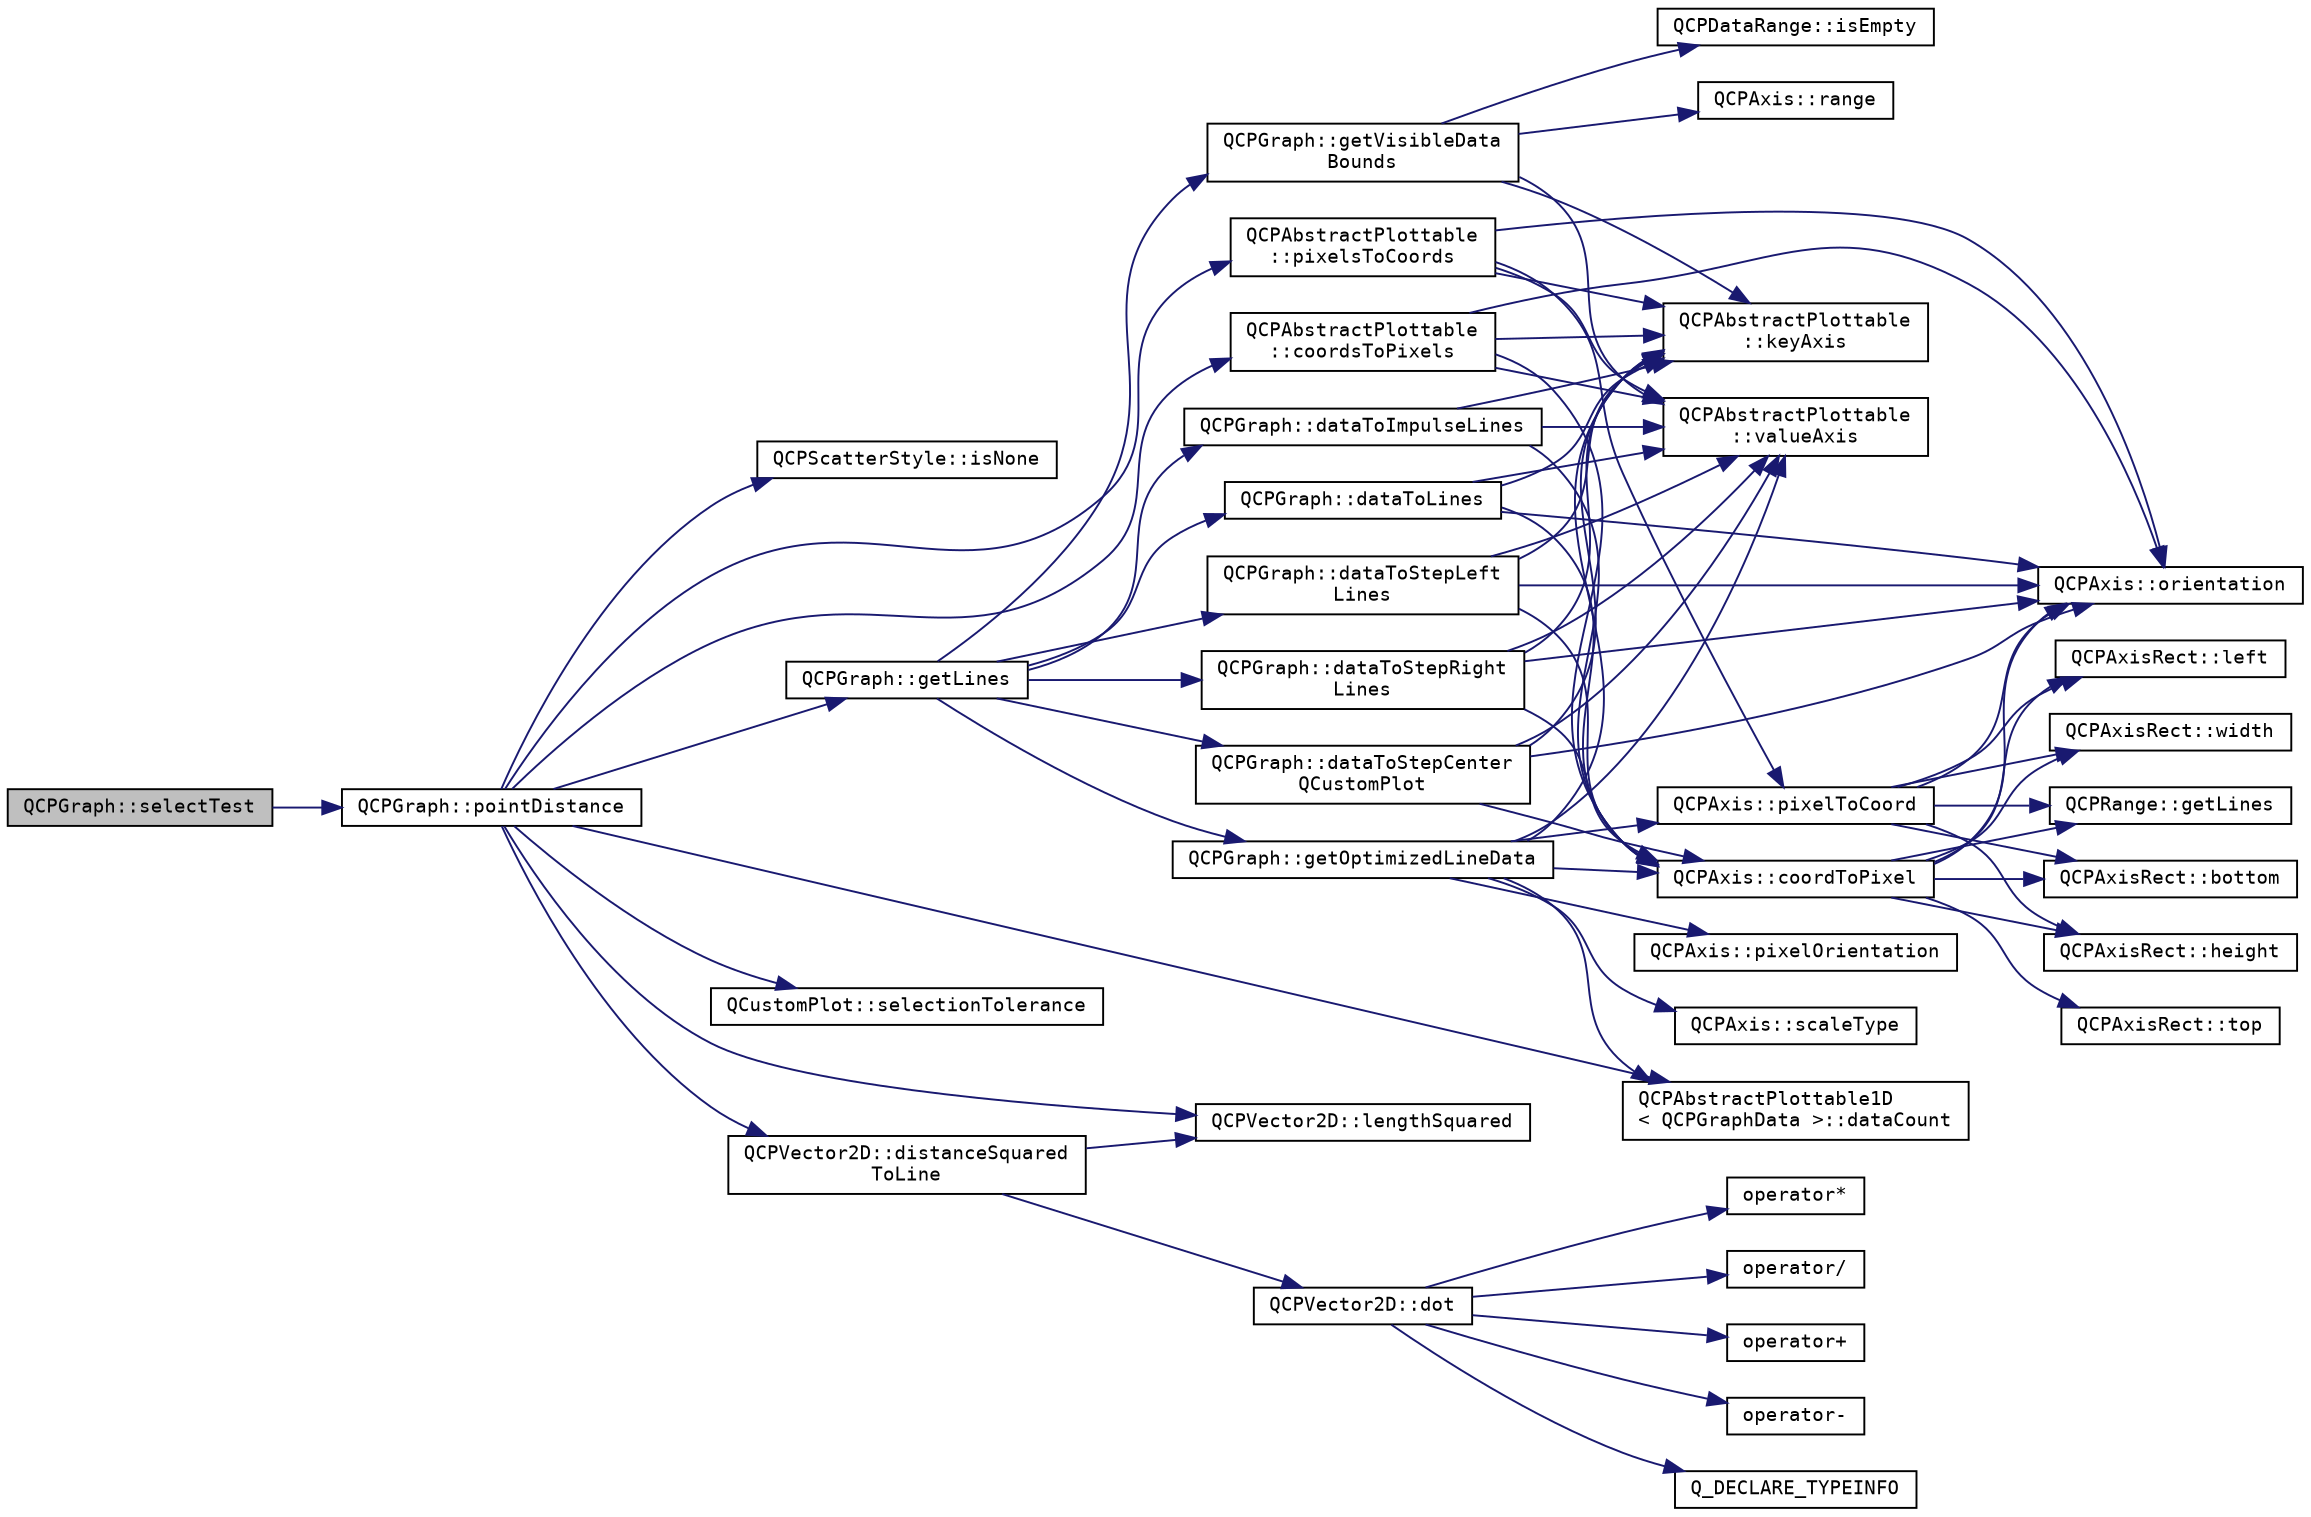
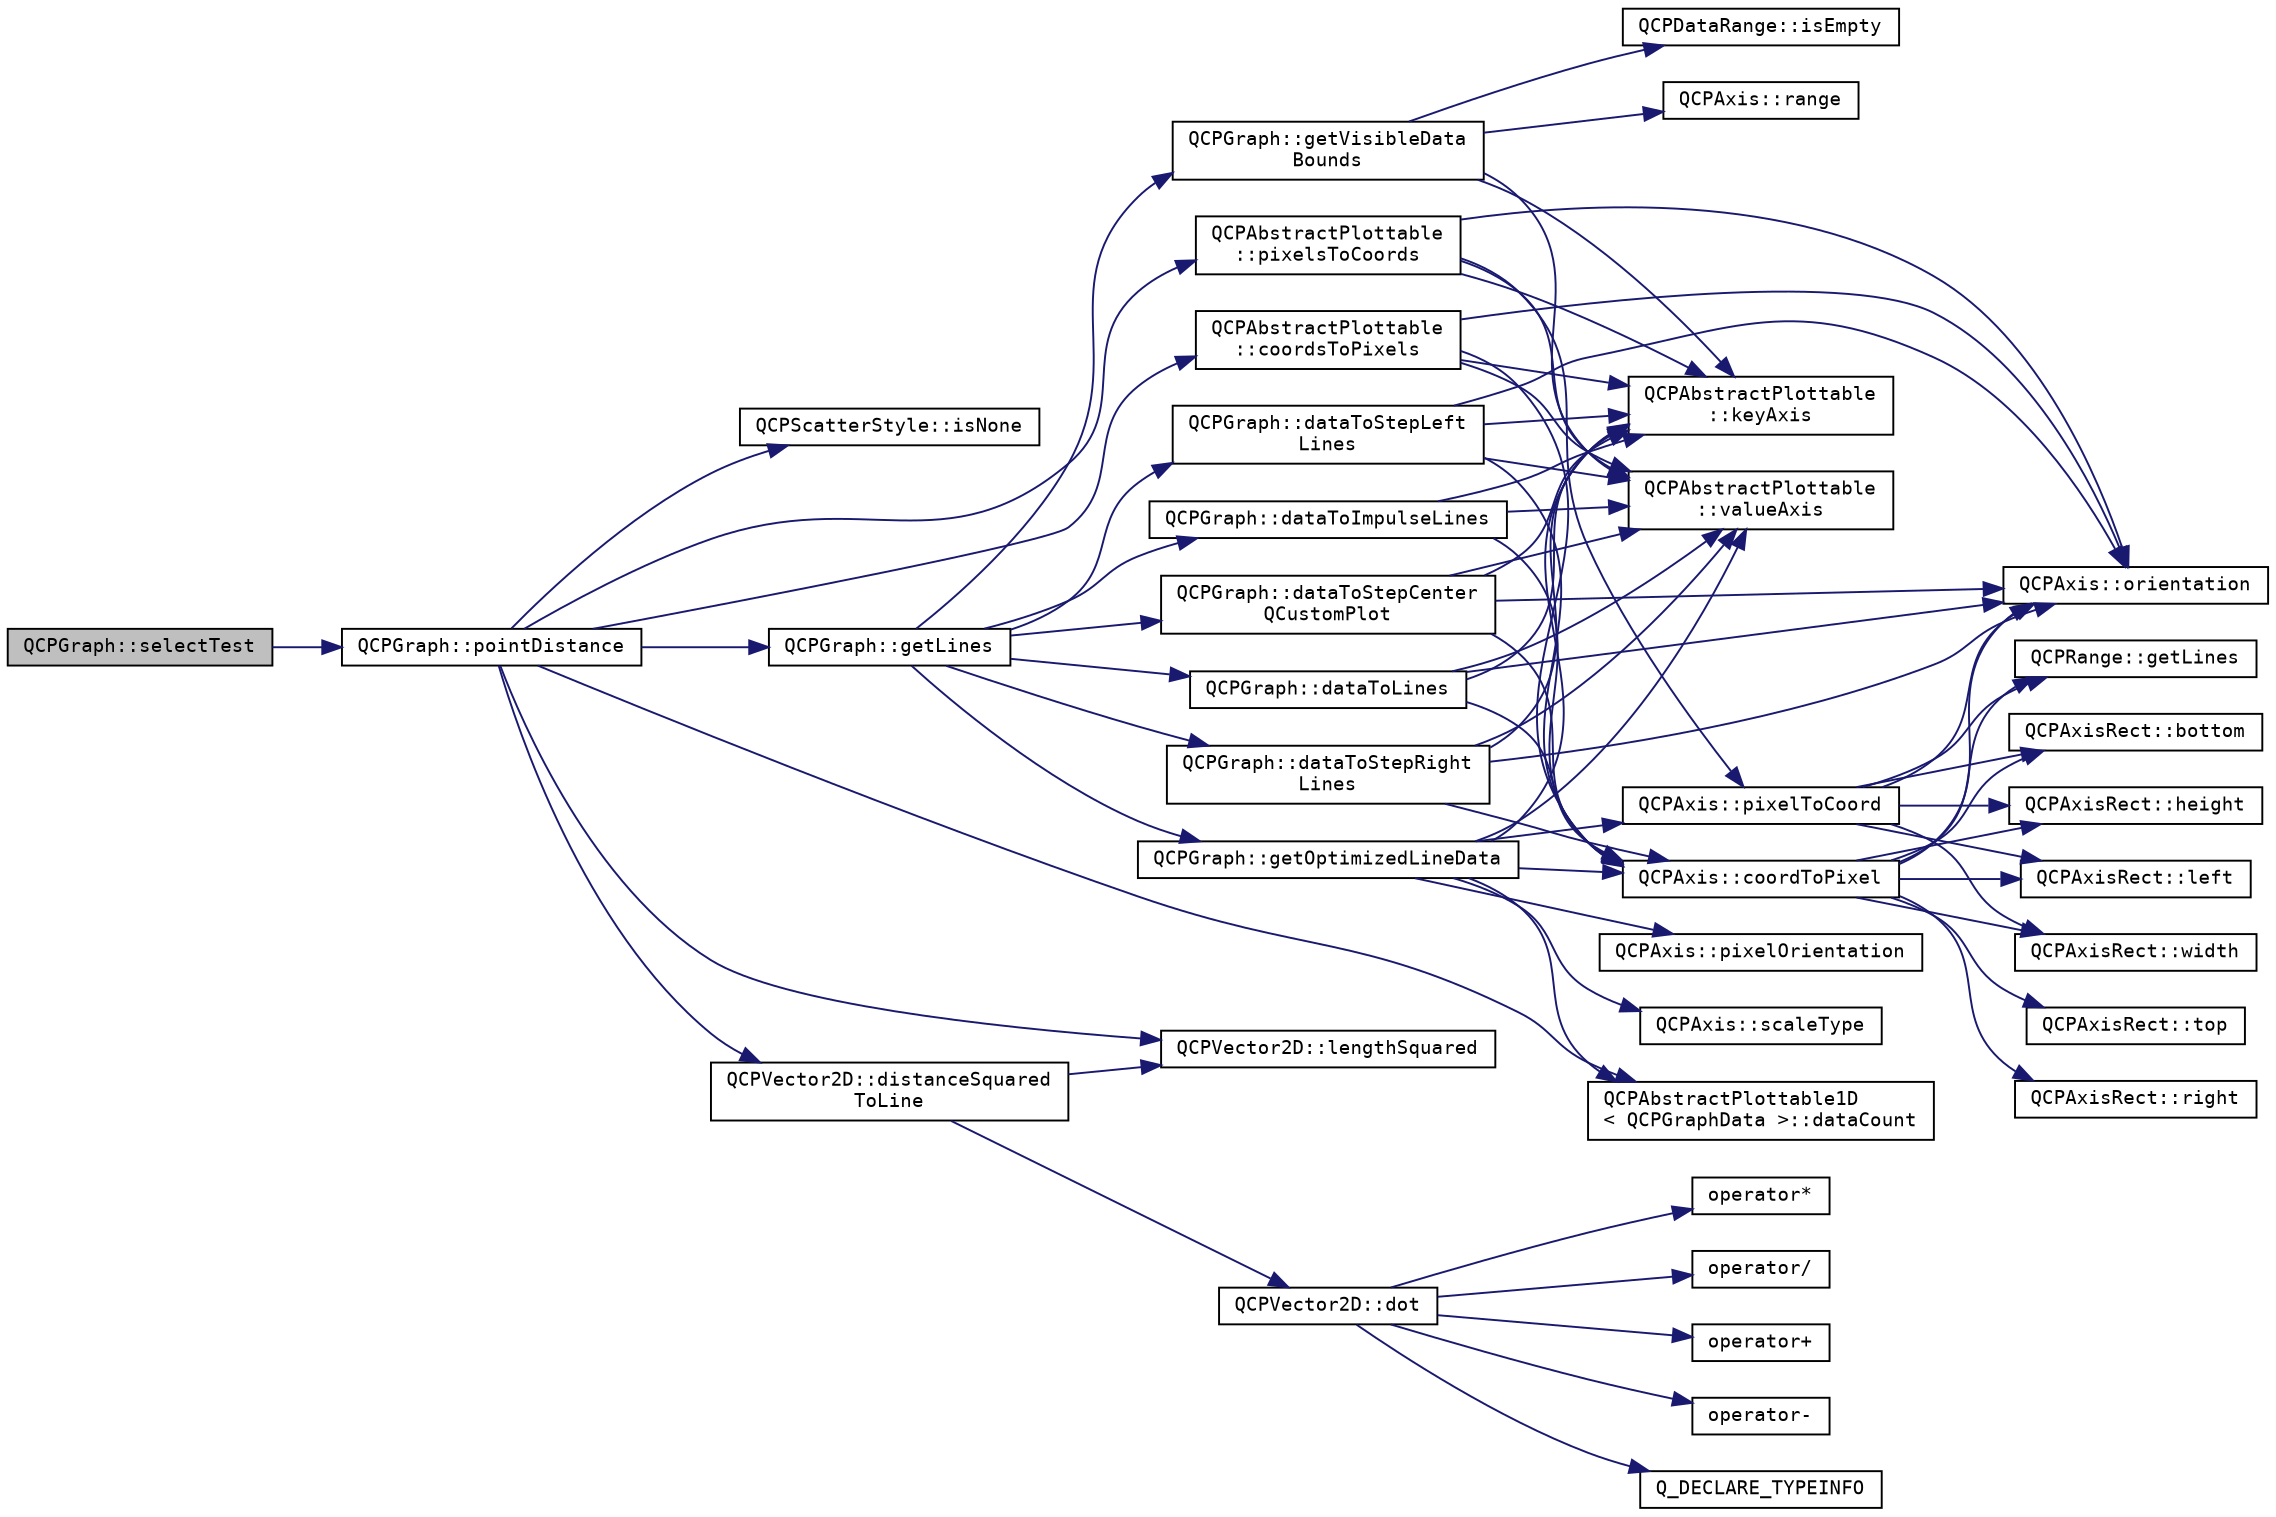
(907, 1007) -> none
none -> (2136, 1099)
